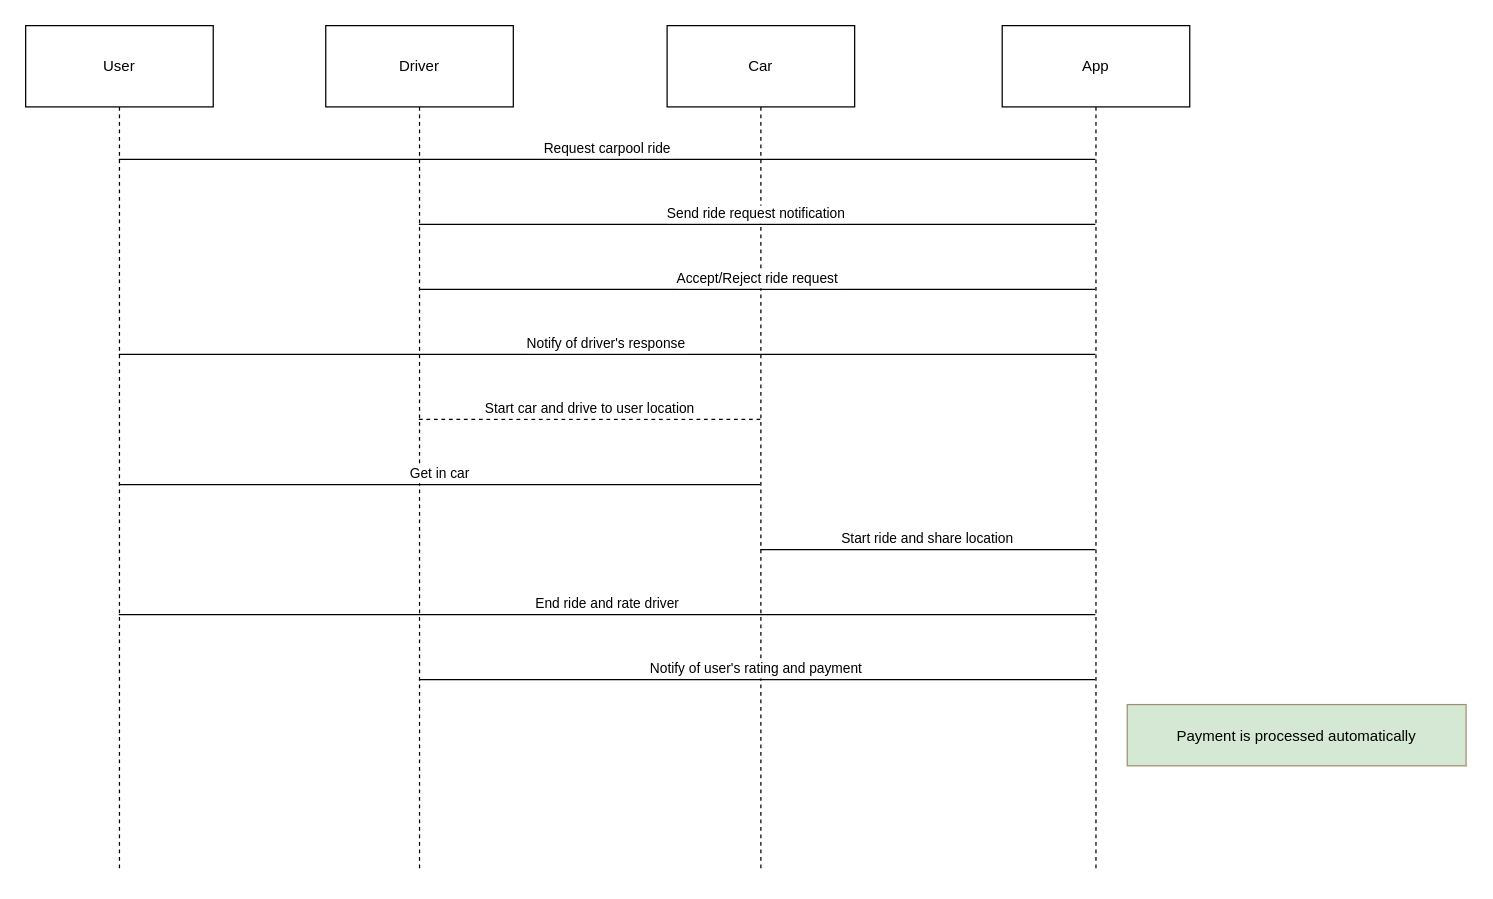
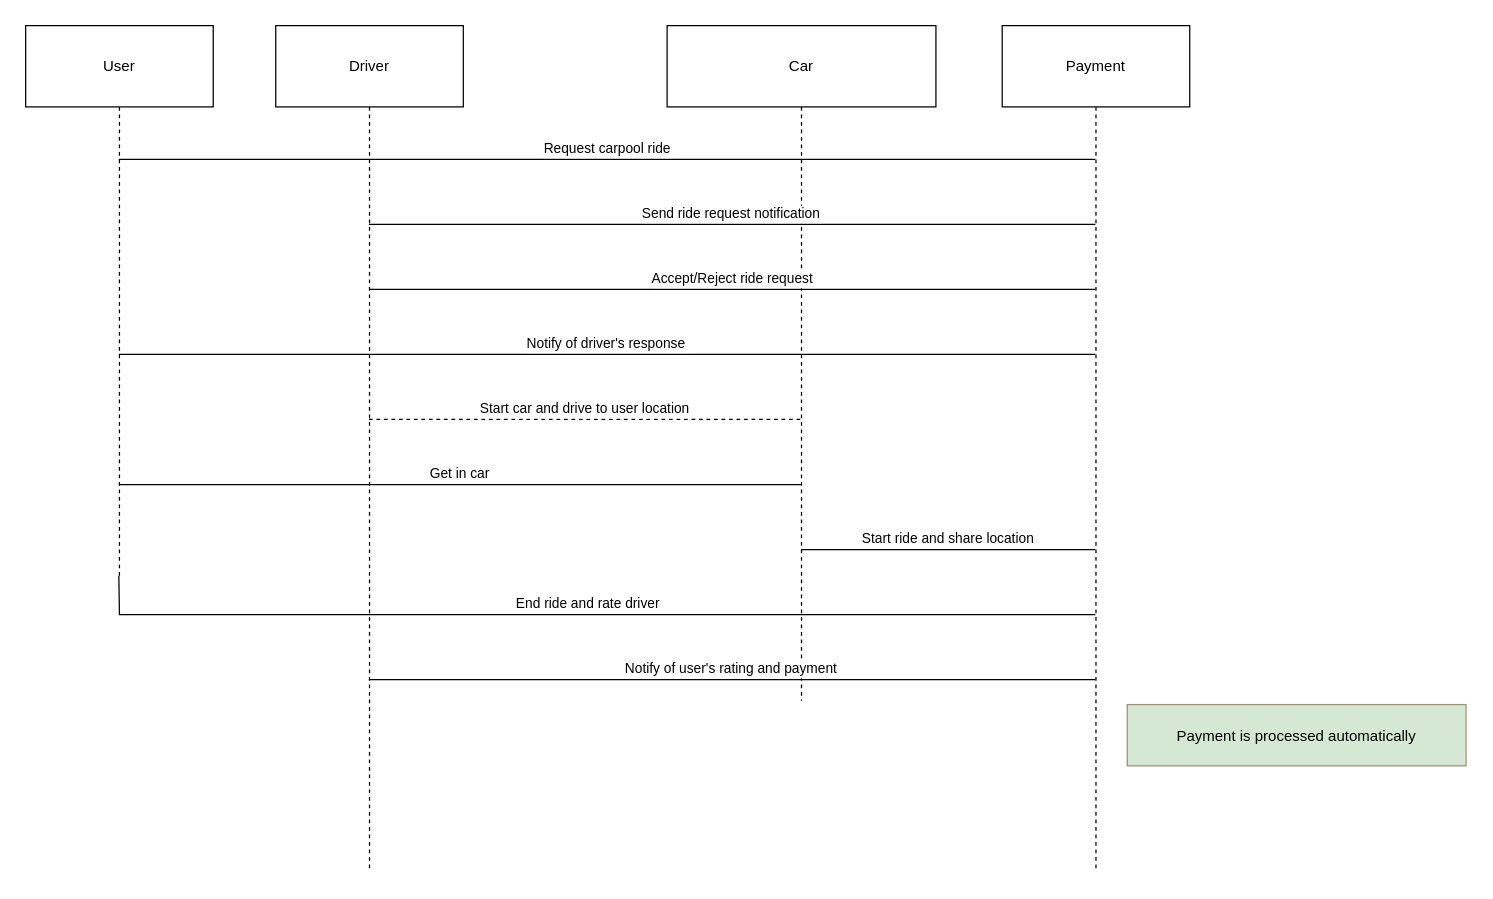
(1096, 67) -> (1096, 67)
(119, 449) -> (119, 301)
(419, 449) -> (369, 449)
(761, 449) -> (801, 363)
